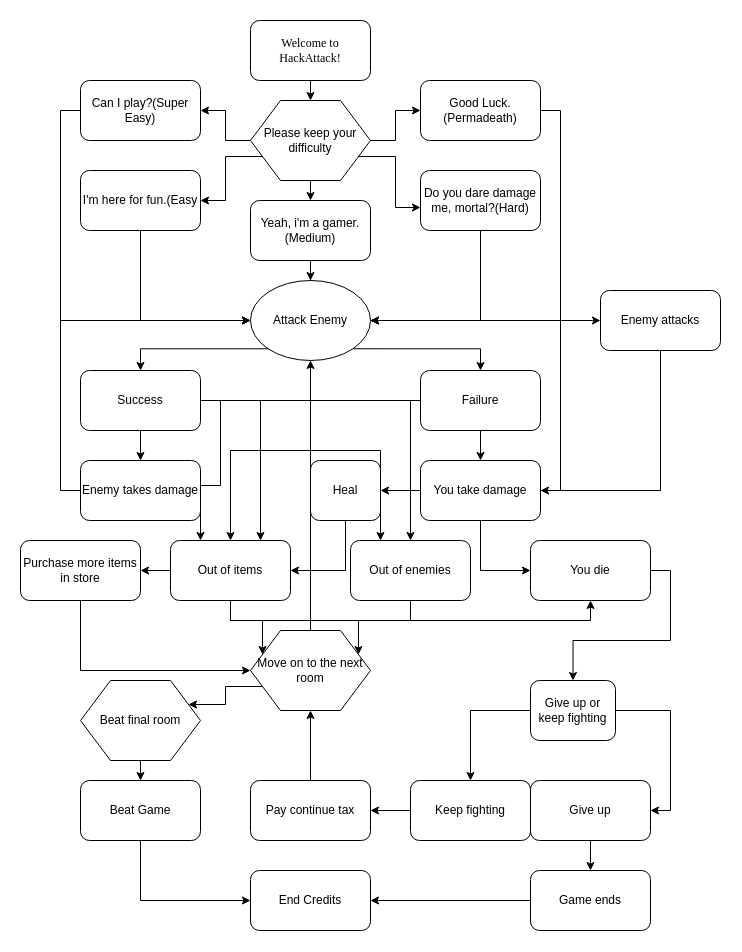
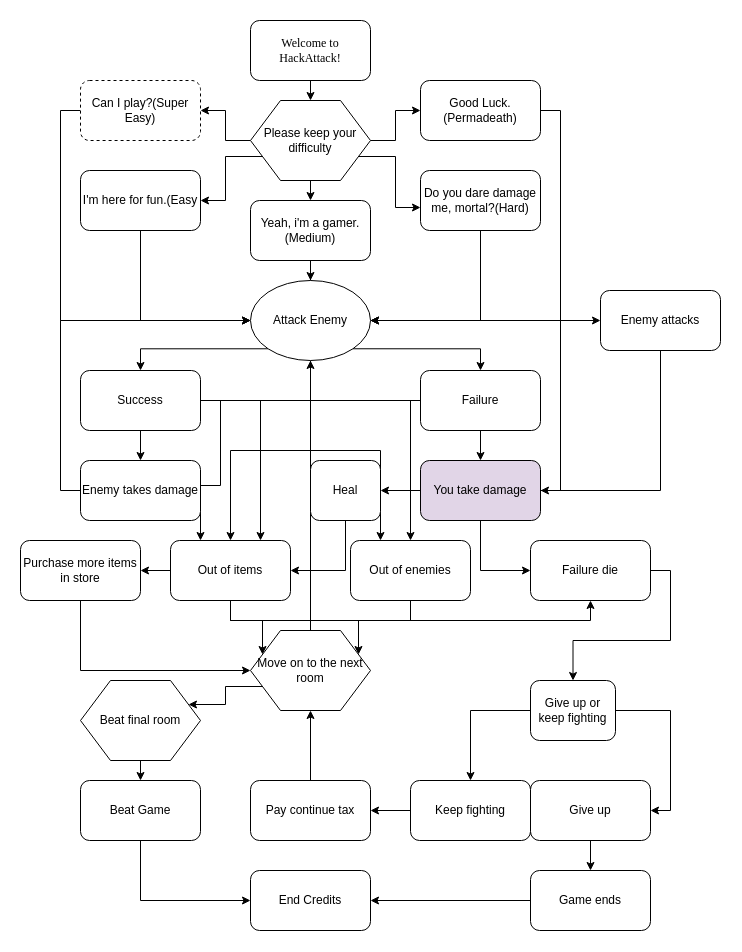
(141, 111) -> (141, 111)
(481, 491) -> (481, 491)
(591, 571) -> (591, 571)
